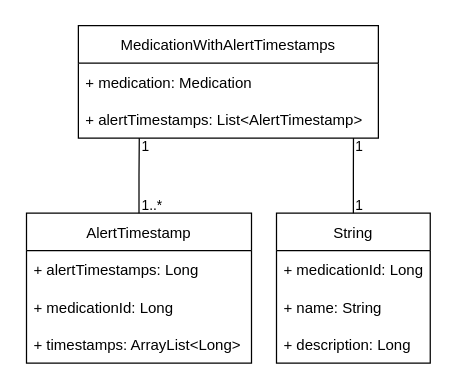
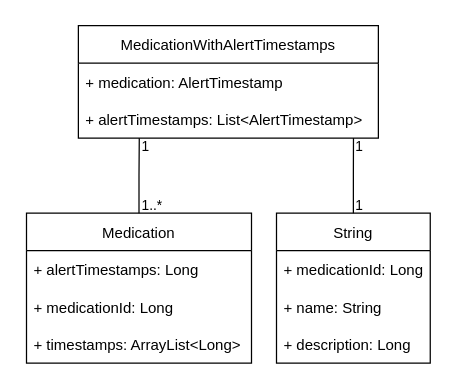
(172, 83) -> (189, 83)
(138, 233) -> (138, 233)
